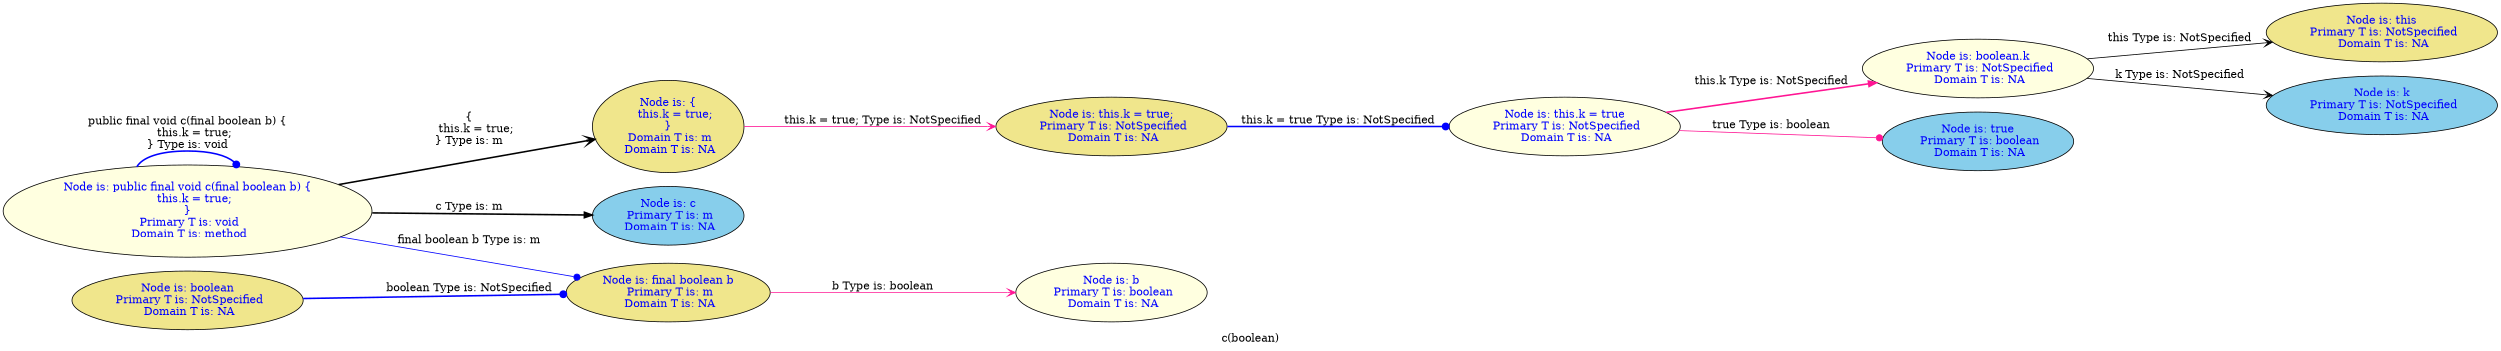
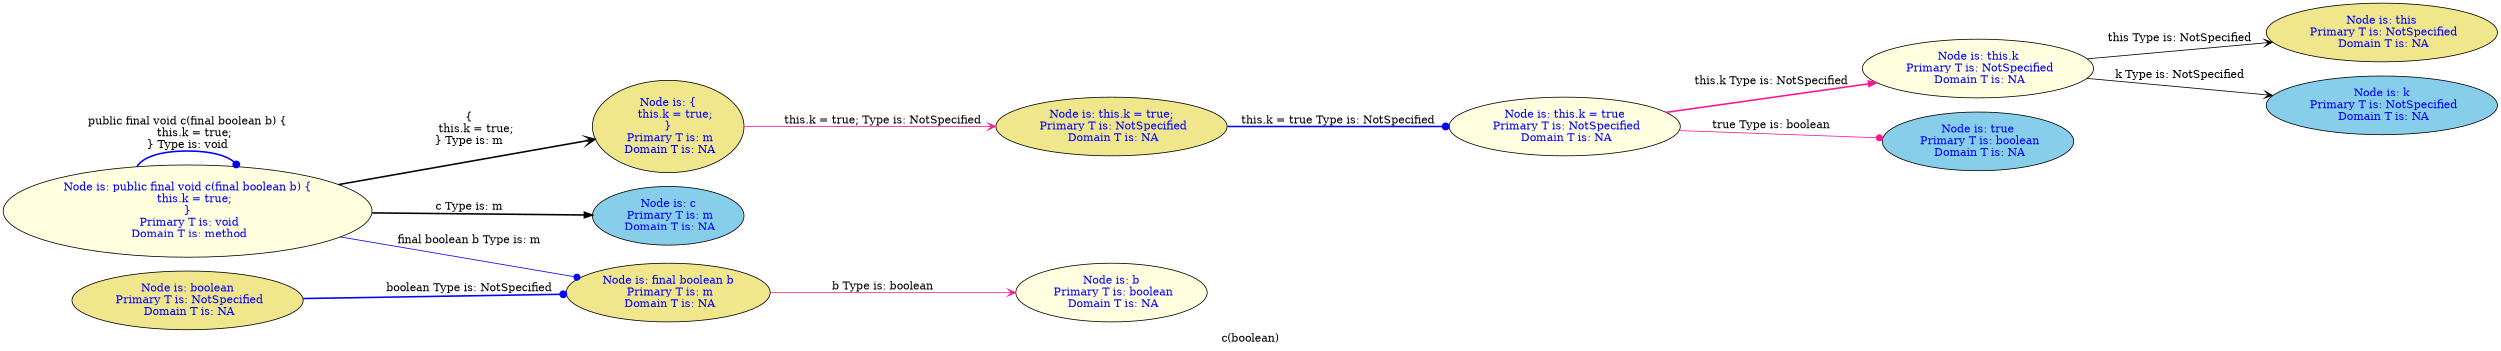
(1978, 69) -> (1978, 69)
(668, 126) -> (668, 126)
